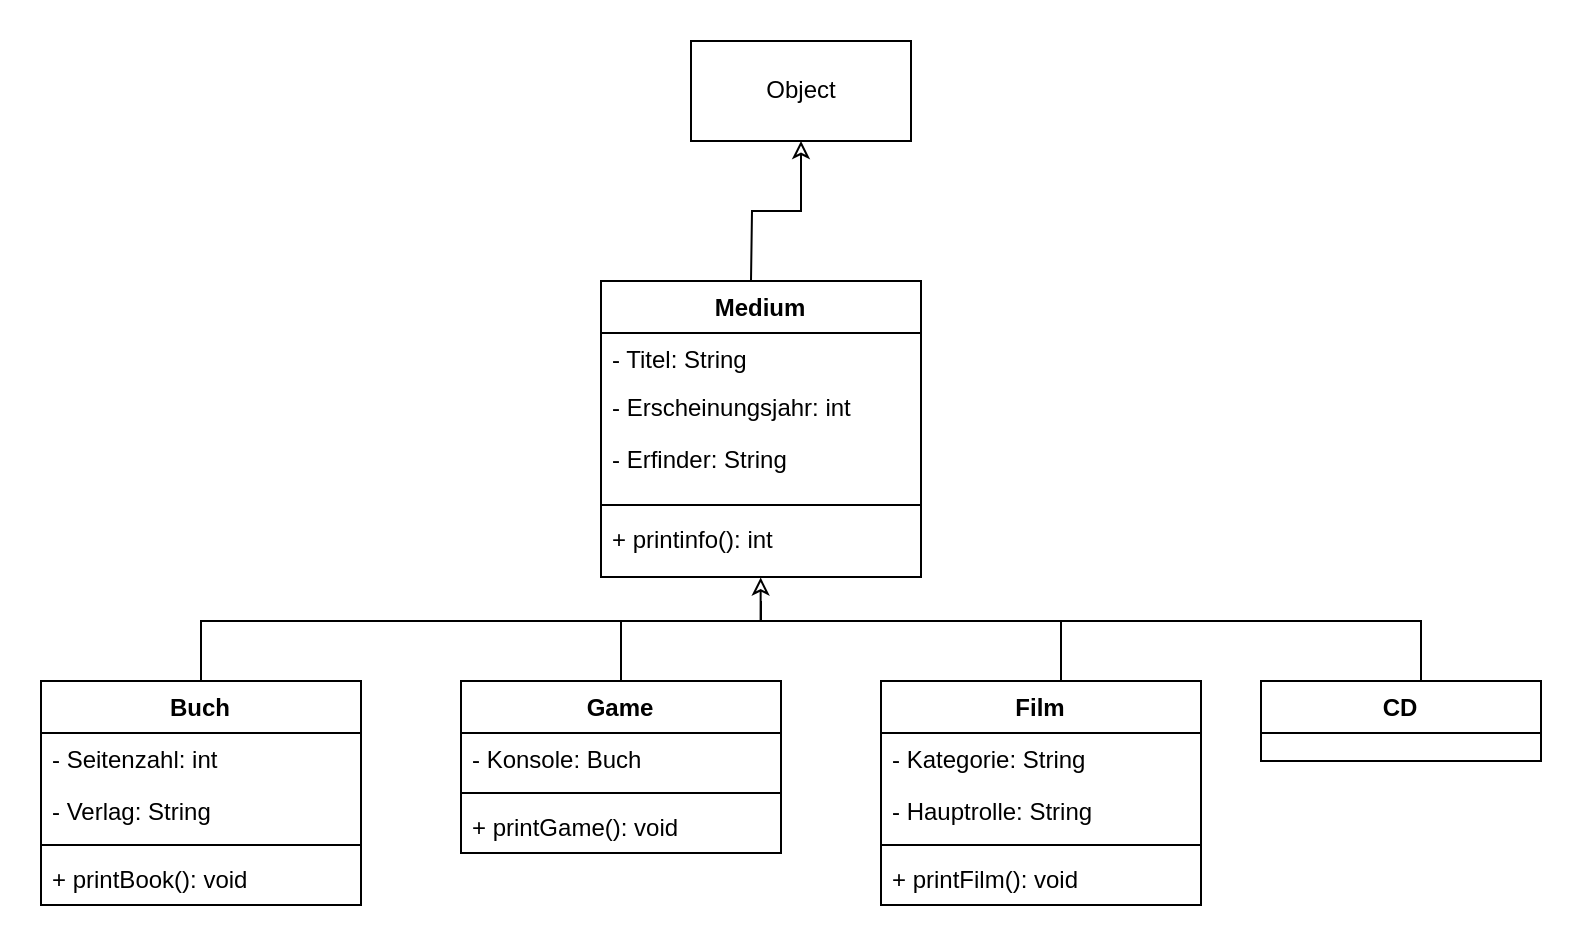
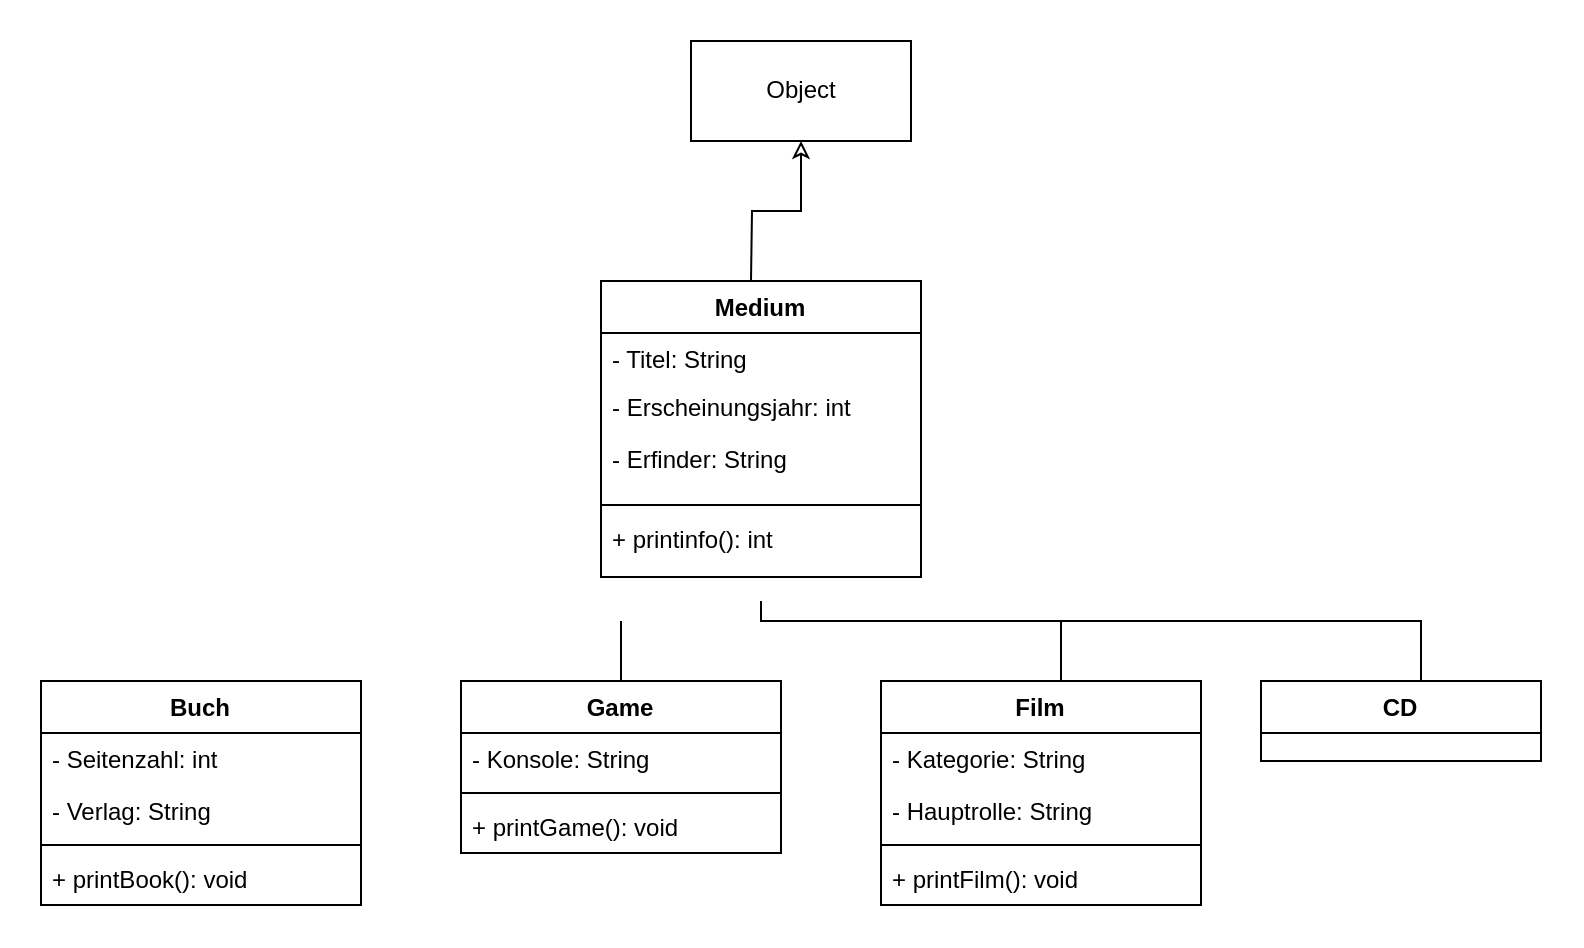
(448, 621) -> none
(560, 760) -> (571, 760)
